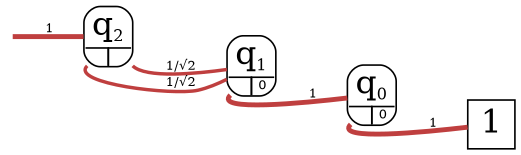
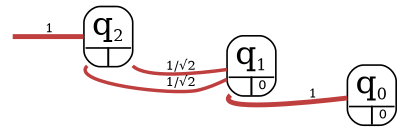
(491, 124) -> none
